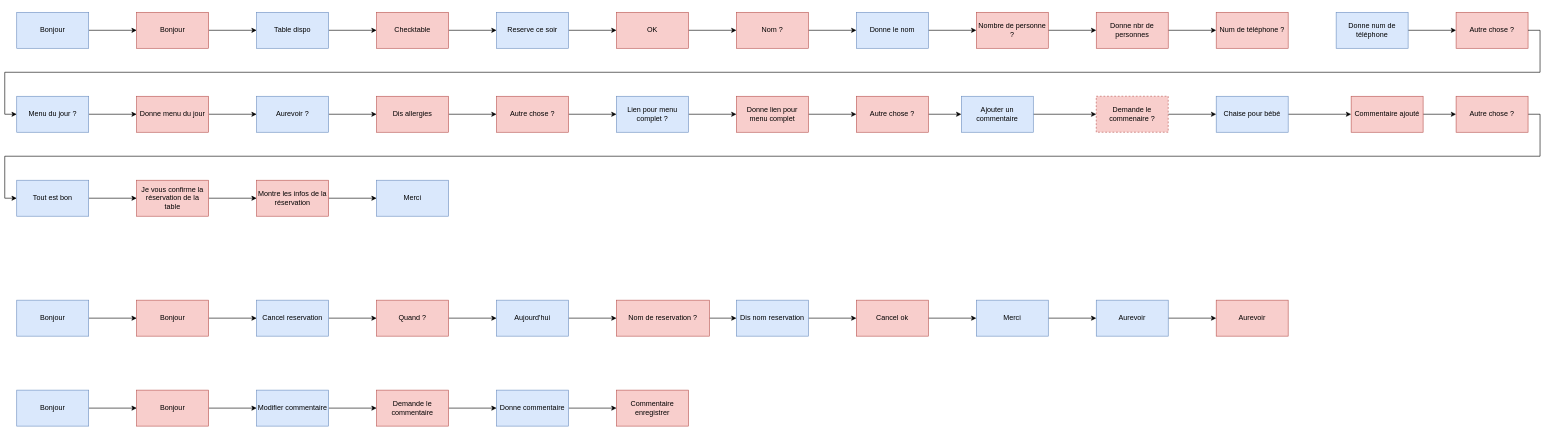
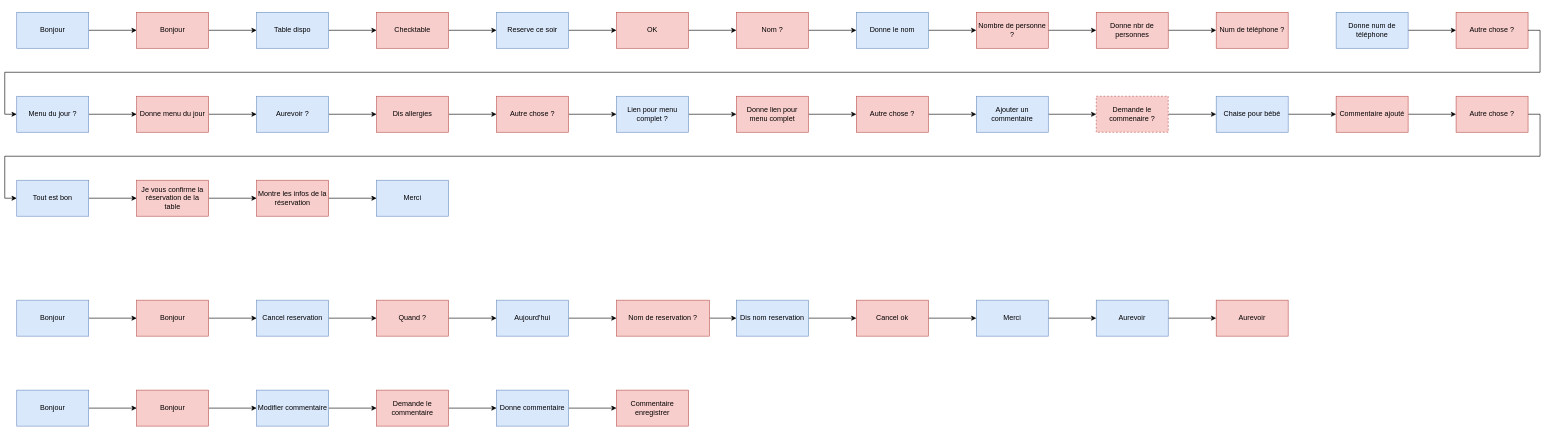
(998, 114) -> (1013, 114)
(1388, 114) -> (1373, 114)
